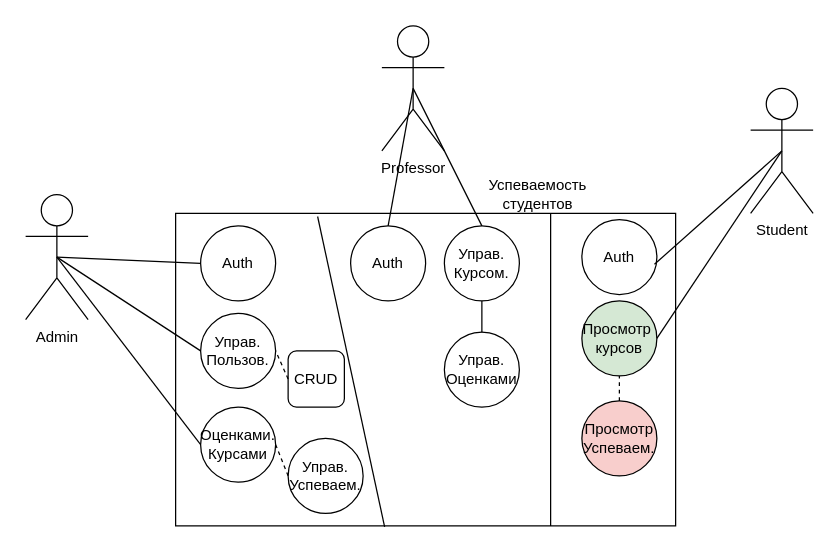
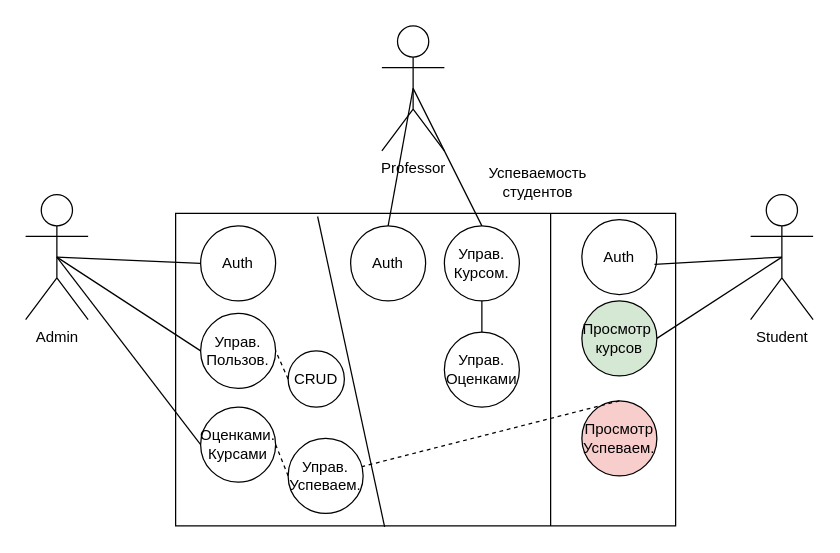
(782, 151) -> (782, 257)
(538, 194) -> (538, 182)
(316, 379) -> (316, 379)
(619, 389) -> (480, 436)
